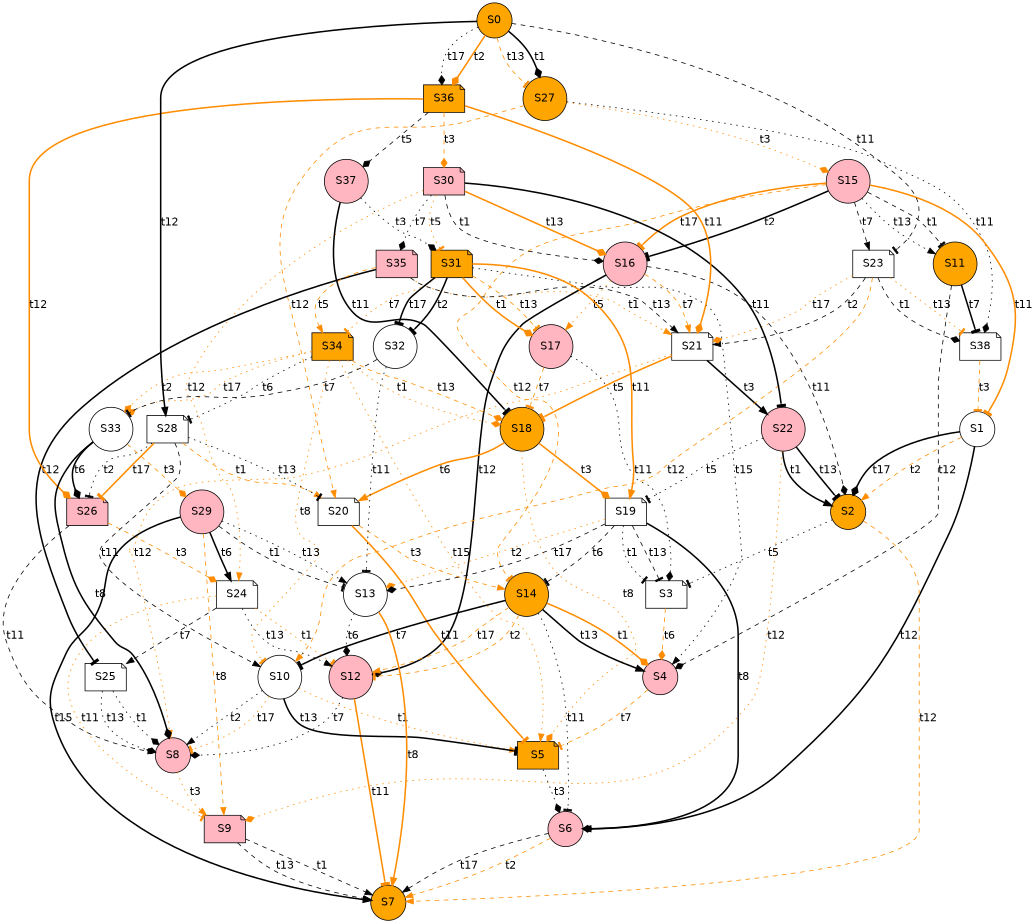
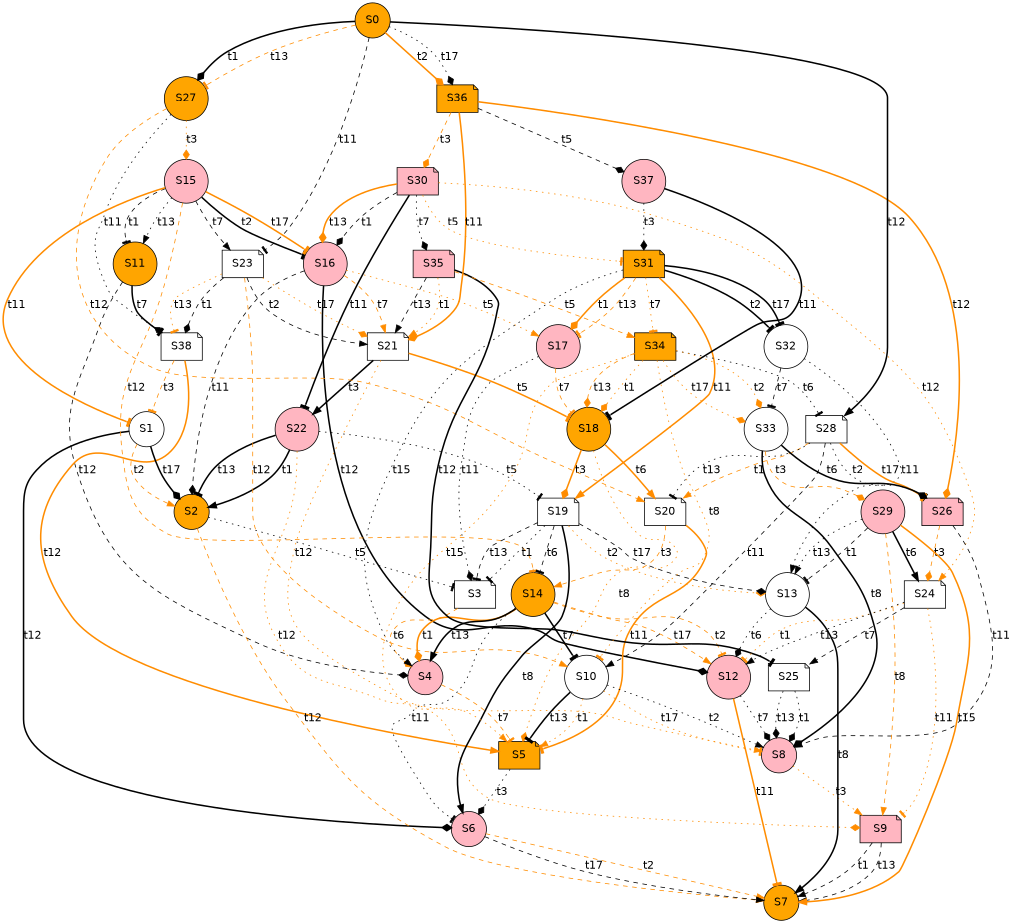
(372, 467) -> (901, 472)
none -> (101, 642)
(406, 743) -> (838, 748)
(80, 772) -> (953, 739)
